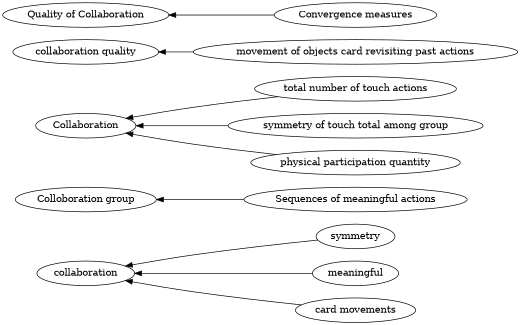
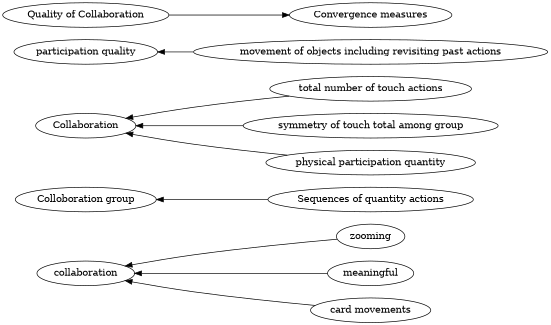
(225, 15) -> (226, 15)
(86, 52) -> (86, 52)
(356, 52) -> (371, 52)
(356, 200) -> (371, 200)
(356, 236) -> (371, 236)
